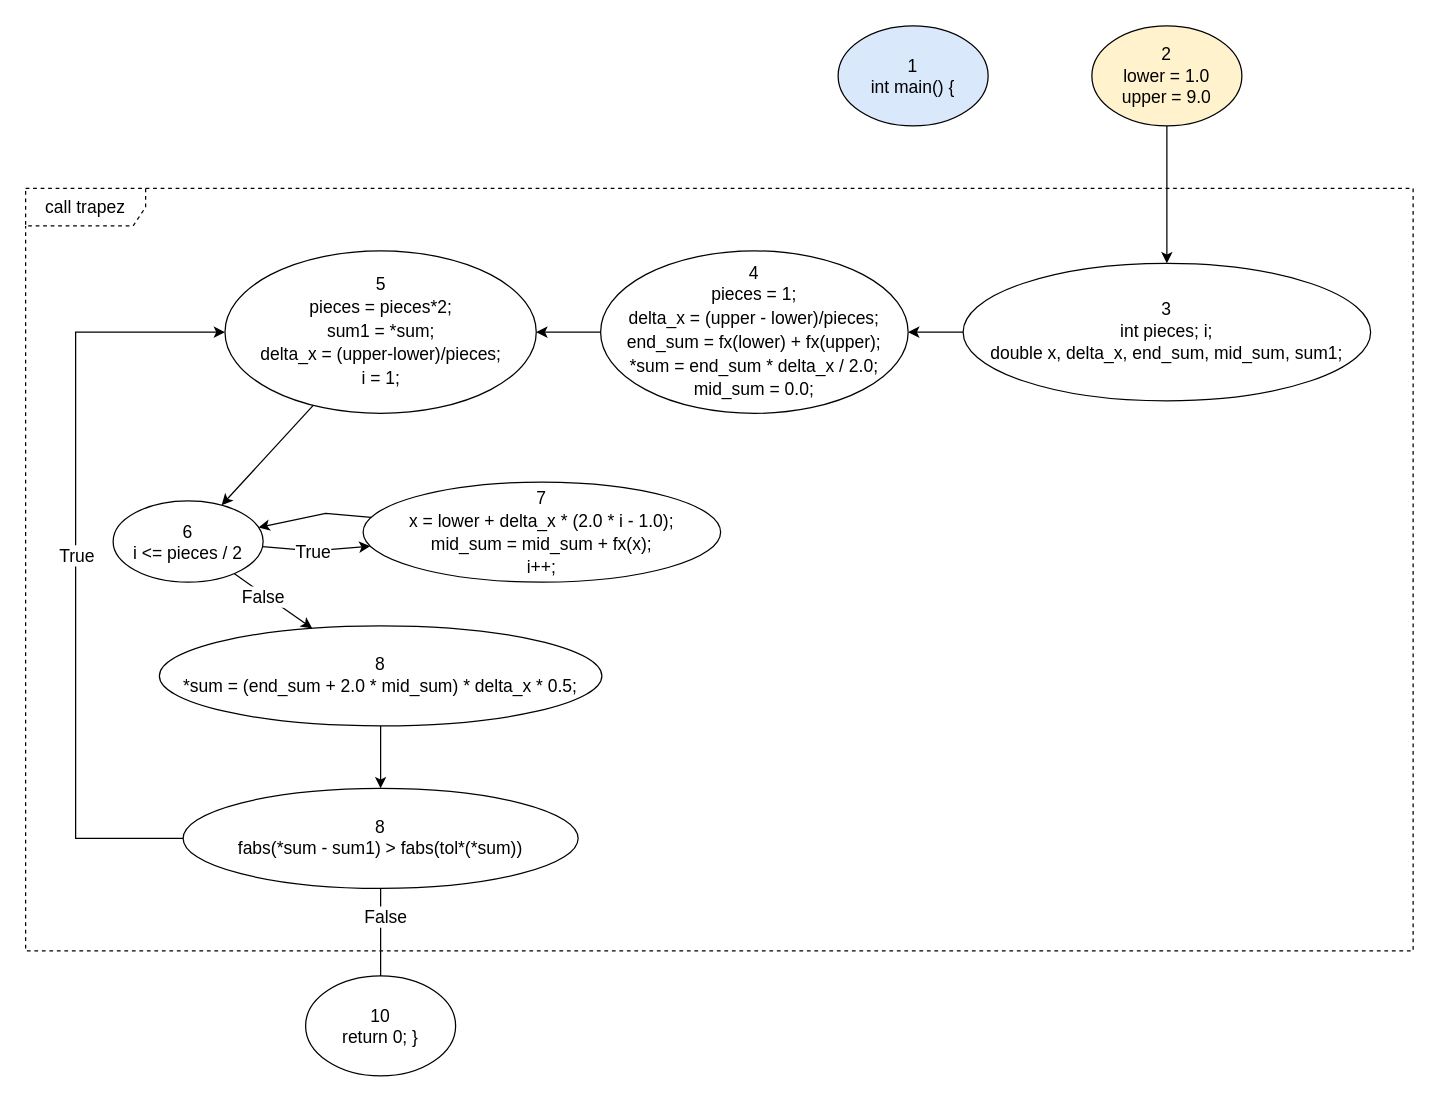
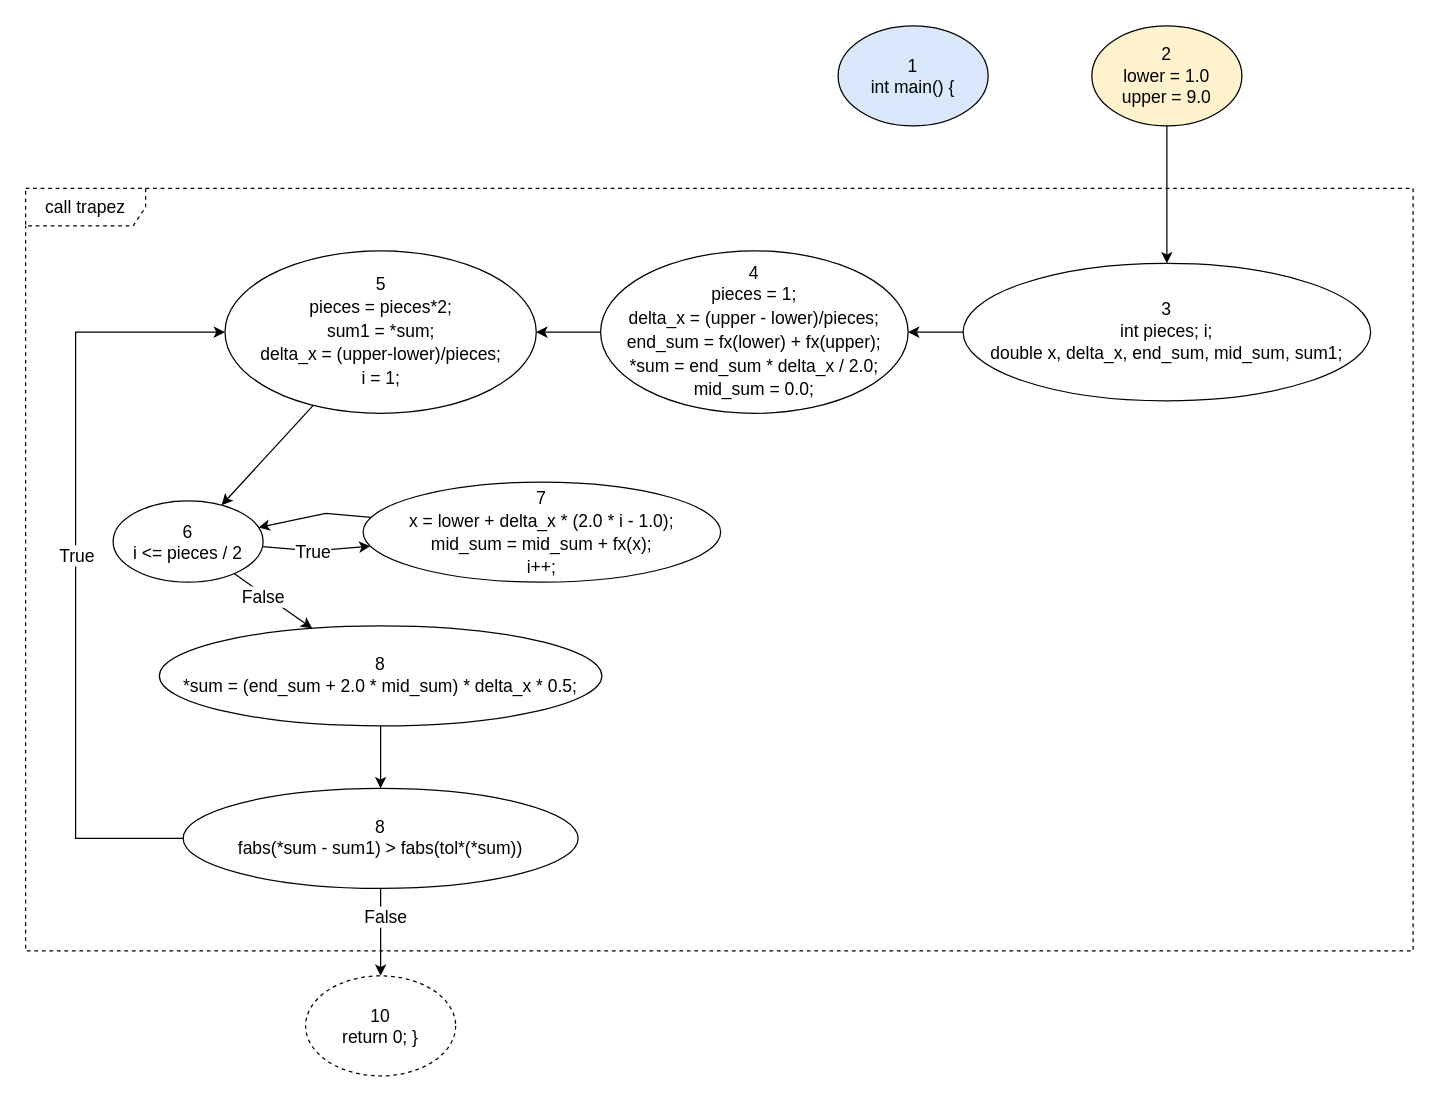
(381, 970) -> (381, 966)
(381, 1026) -> (381, 1026)
